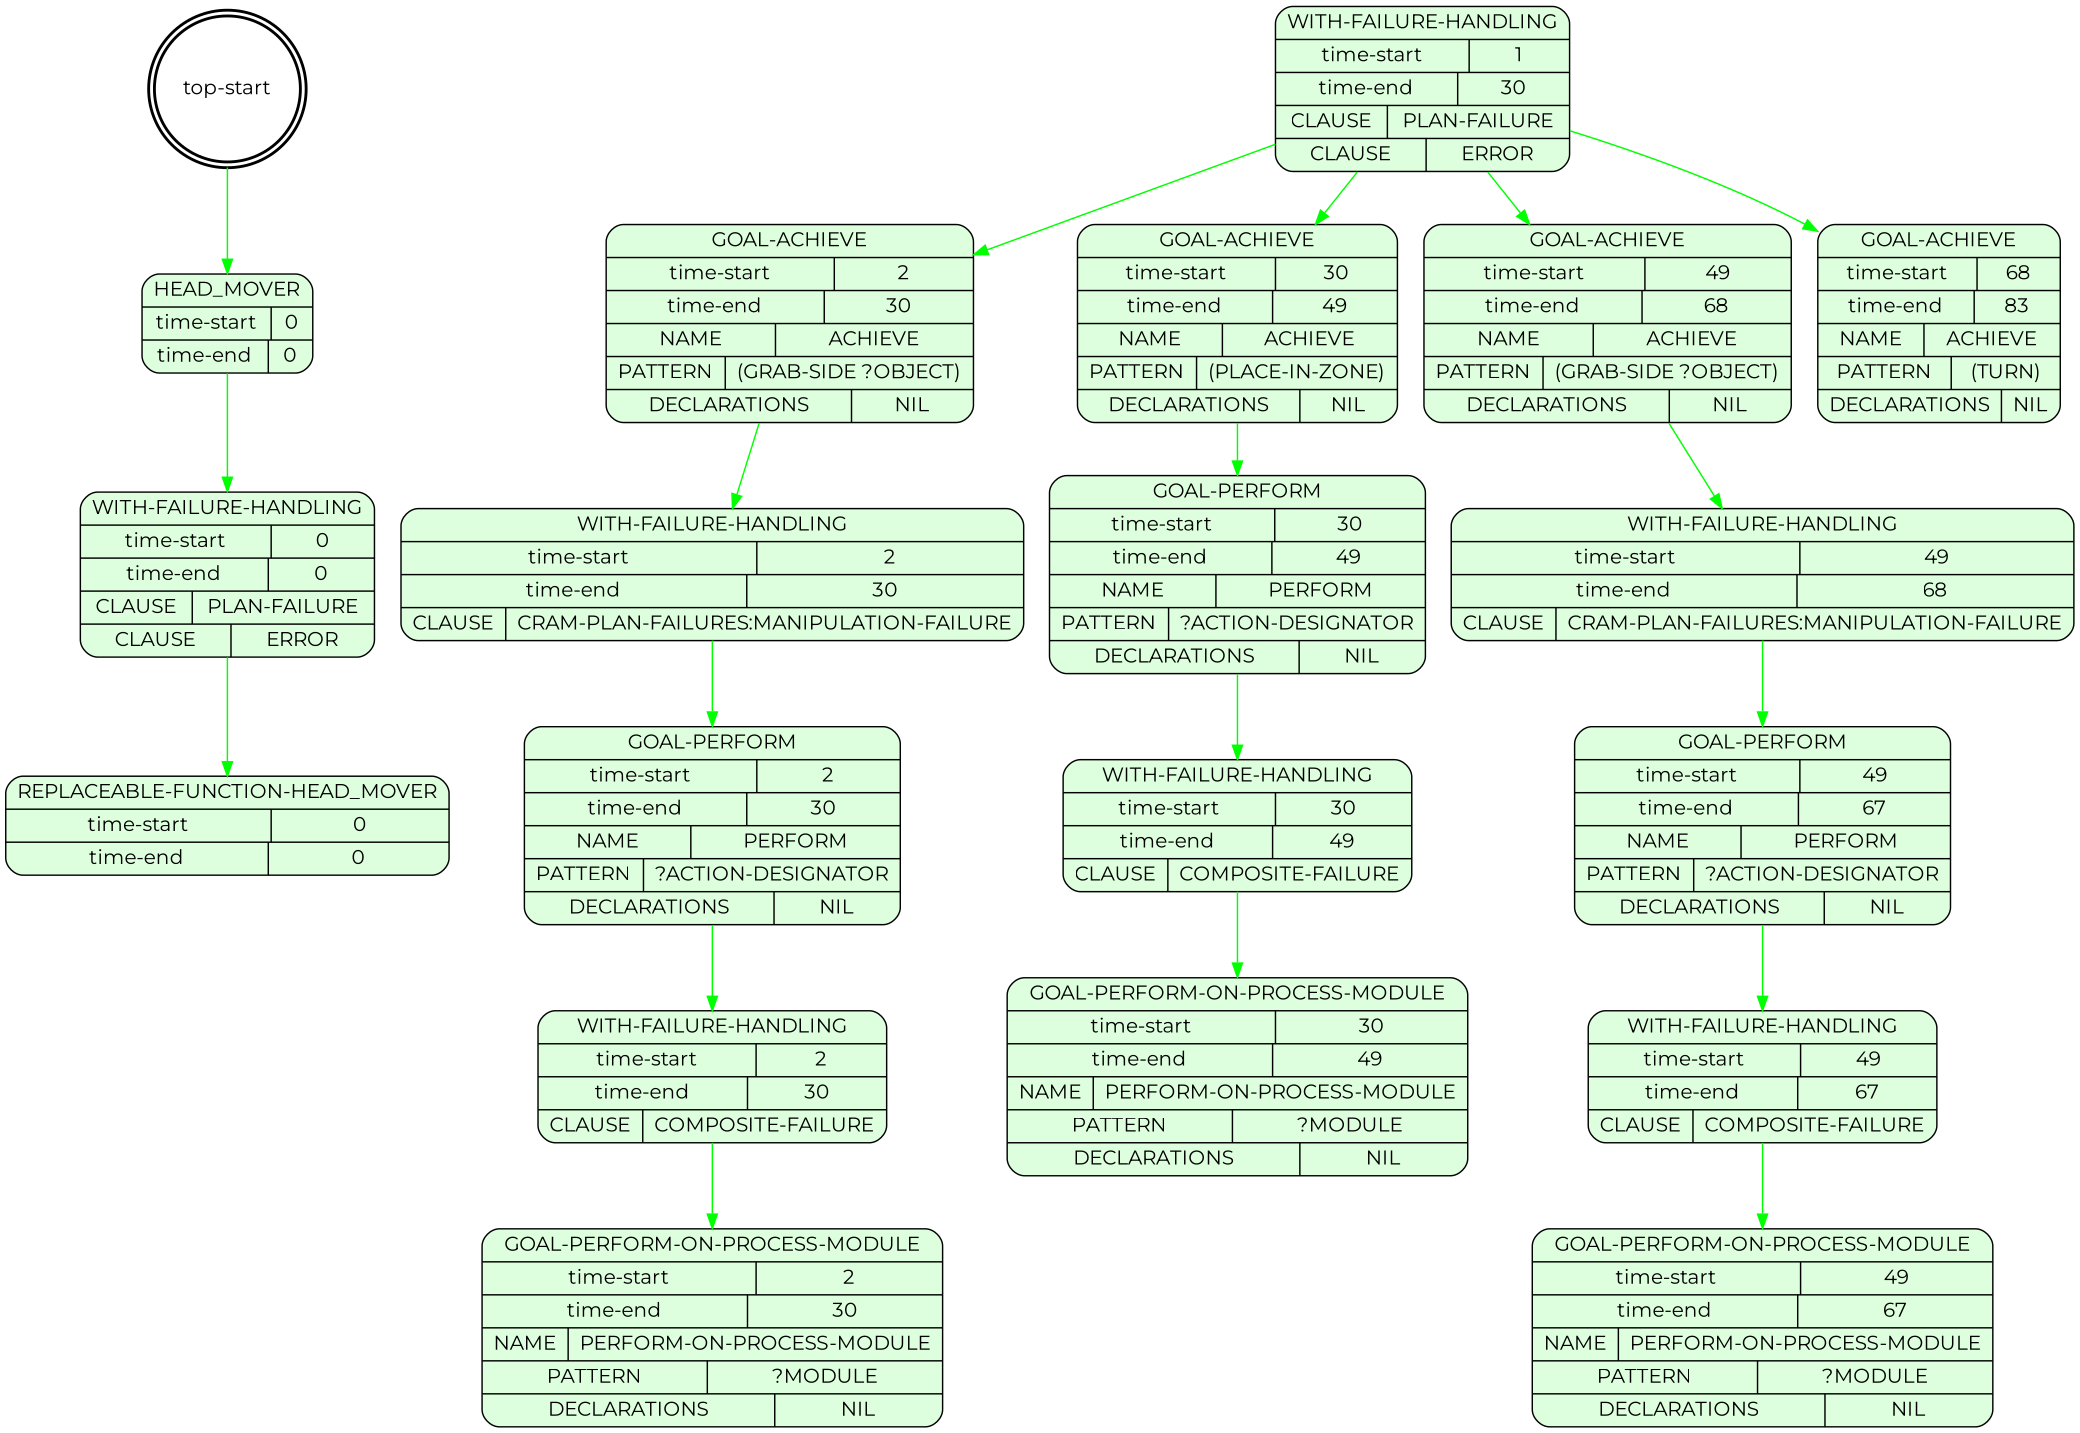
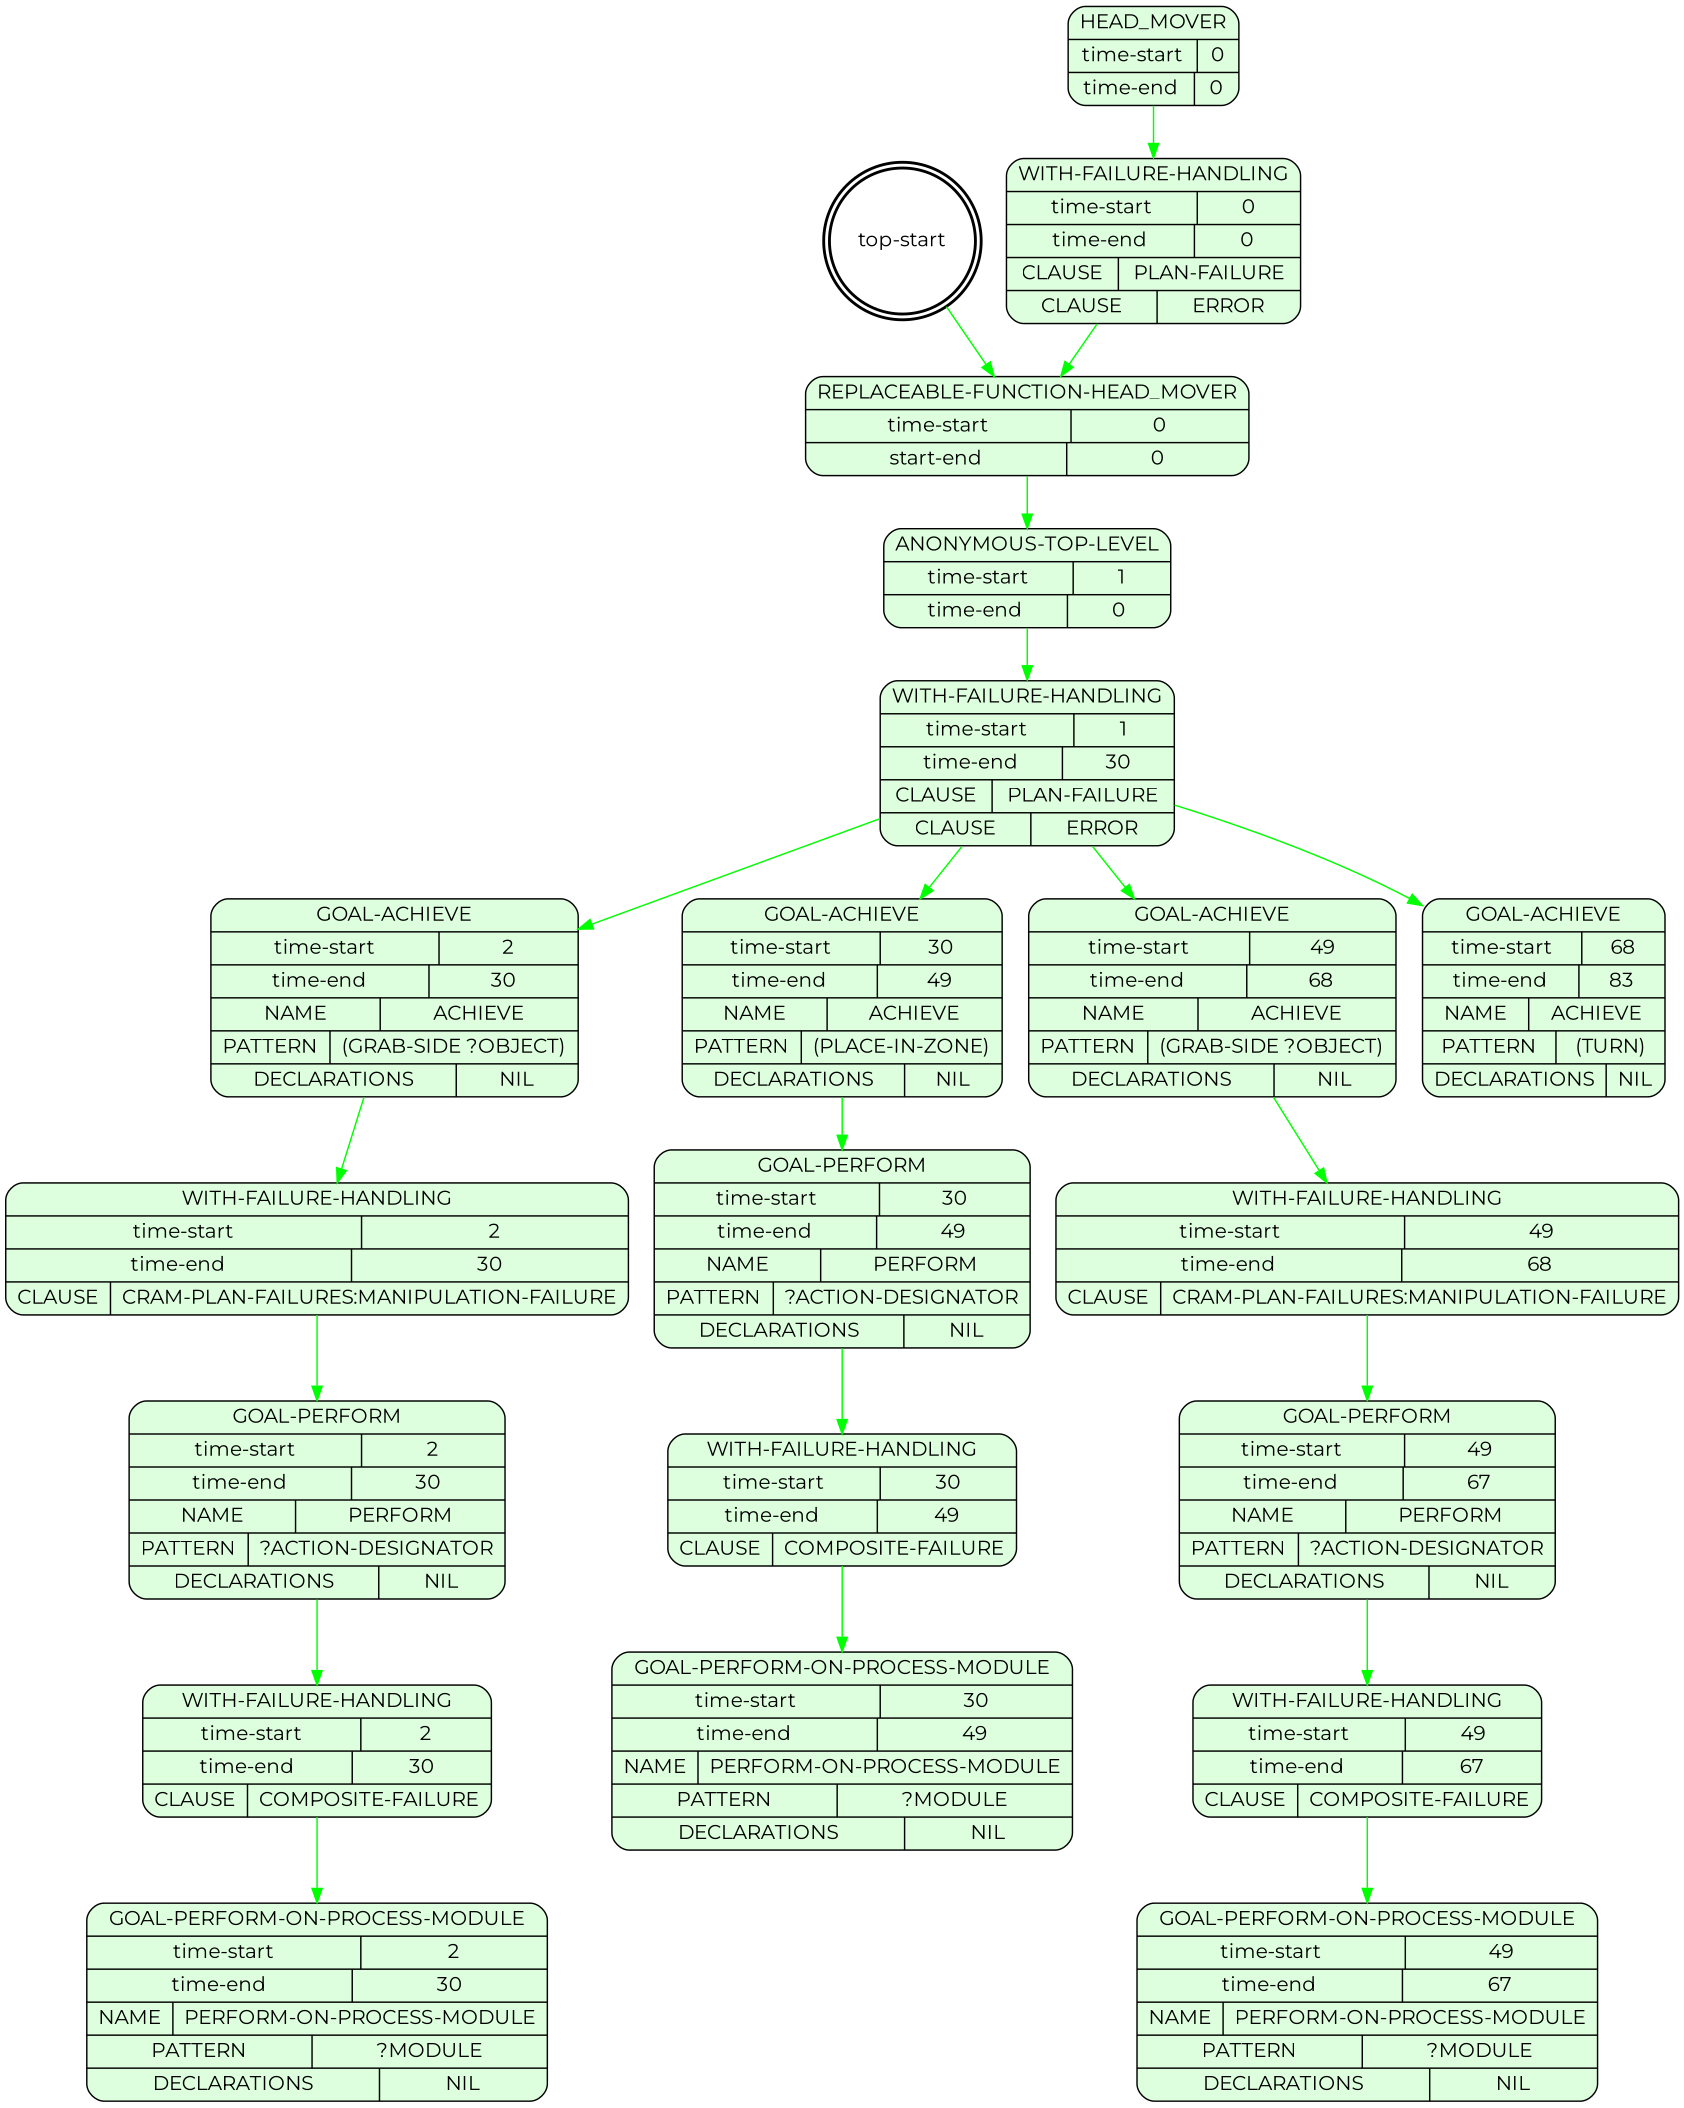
(227, 213) -> (966, 336)
none -> (1027, 578)
(137, 858) -> (936, 458)
